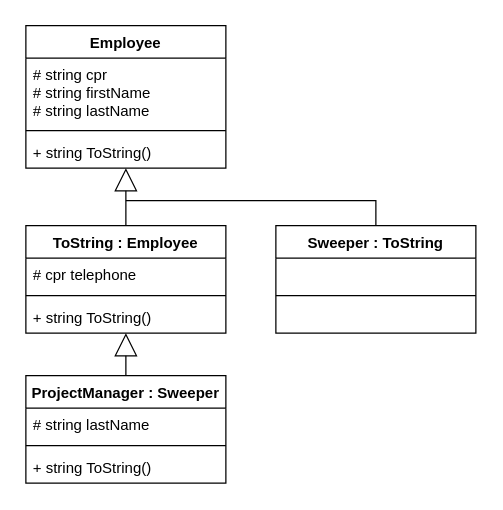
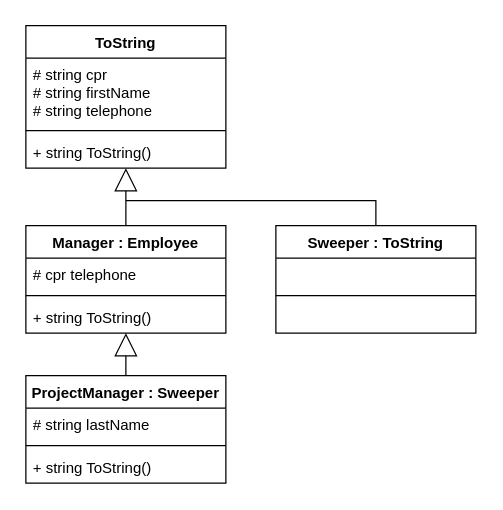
(126, 43) -> (126, 43)
(101, 94) -> (101, 94)
(126, 243) -> (126, 243)
